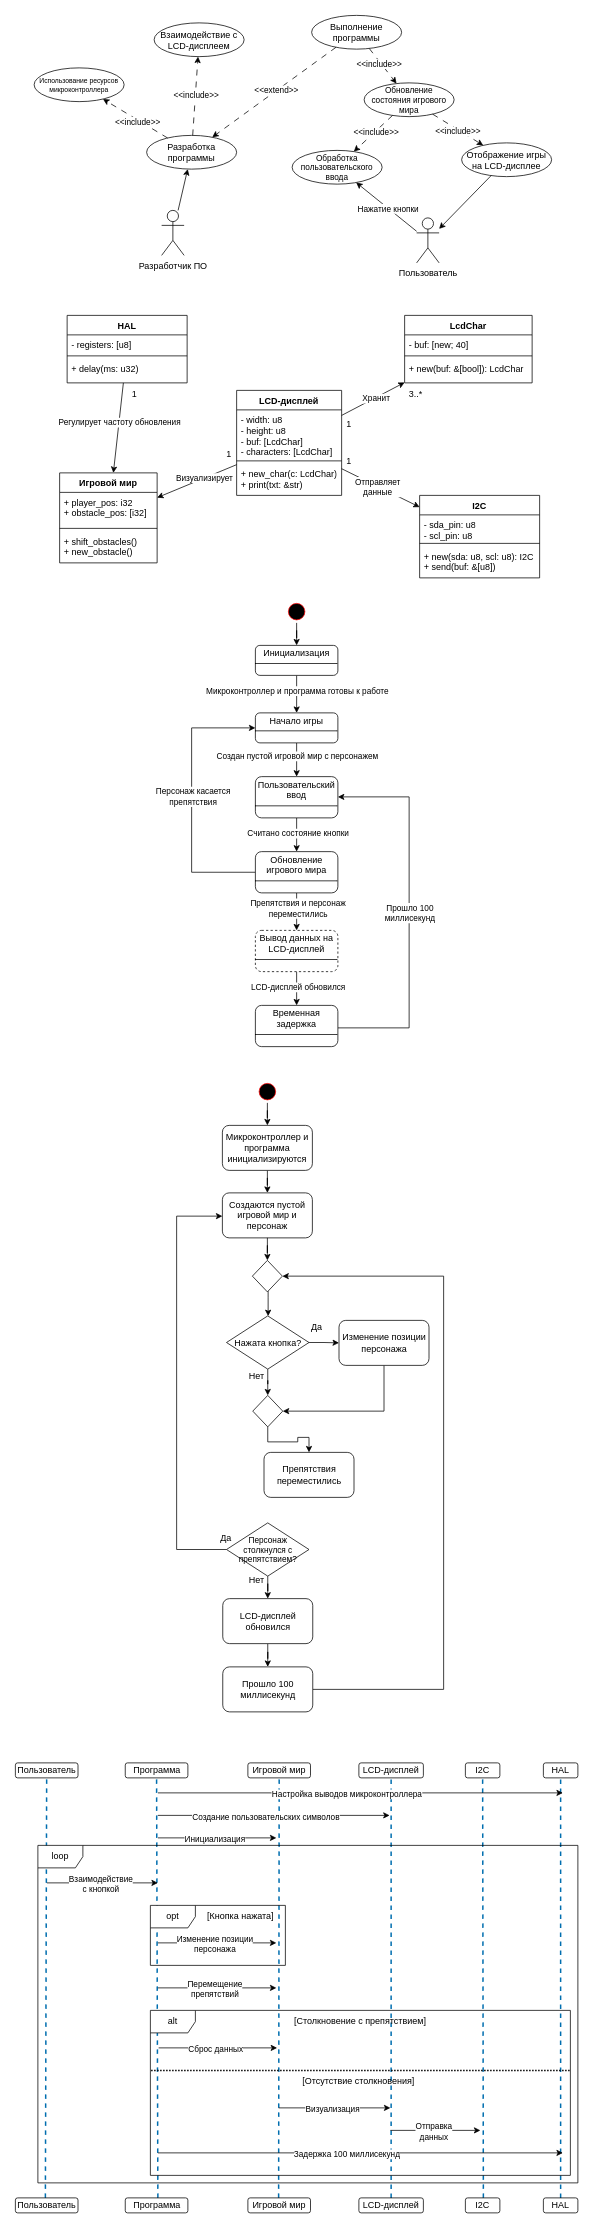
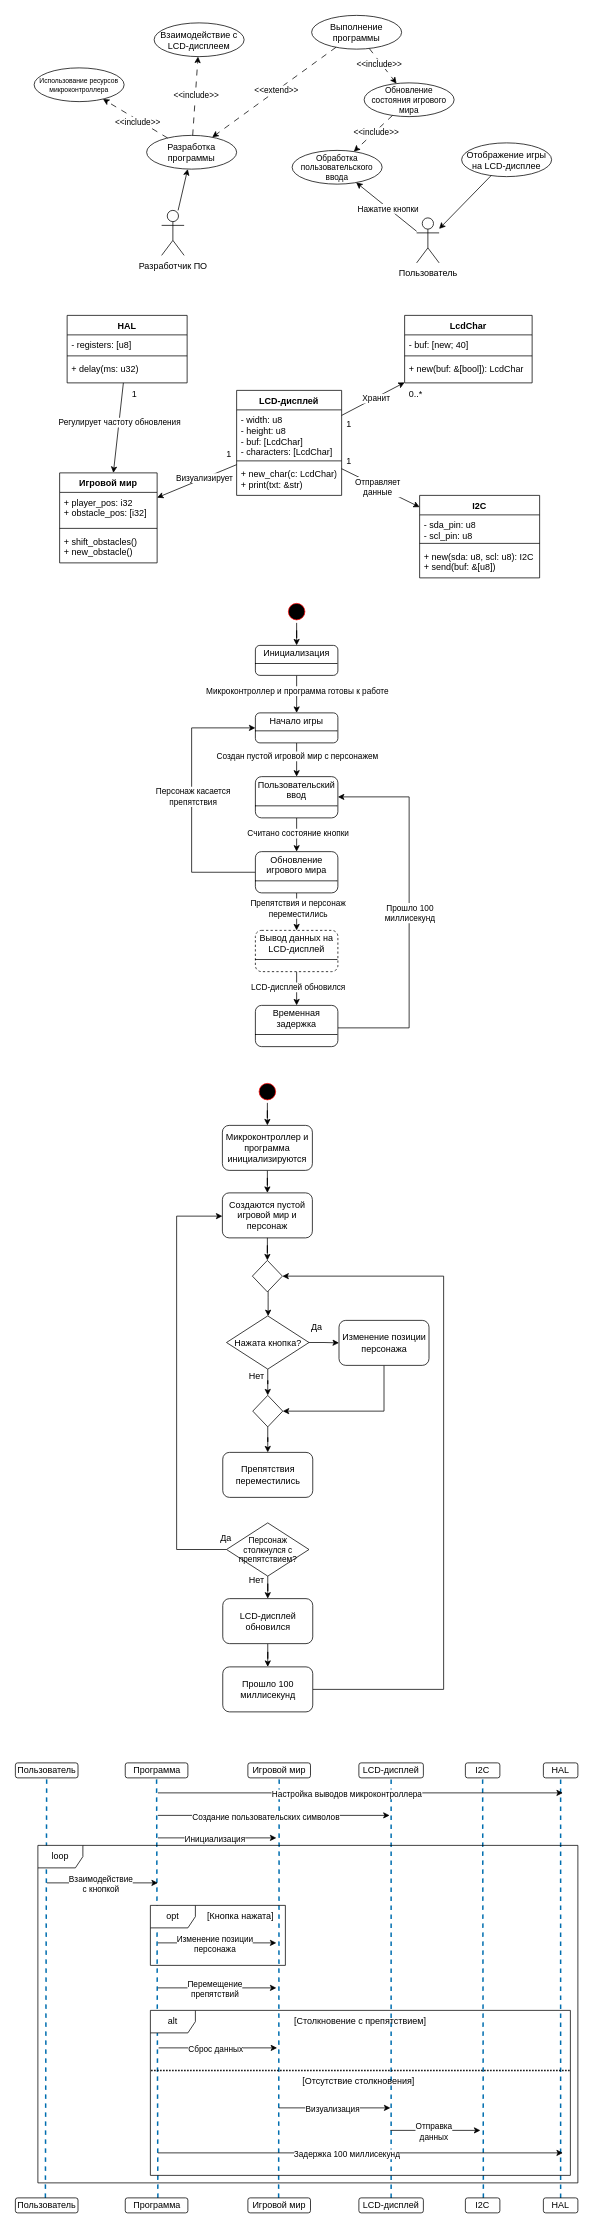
(456, 128) -> none
(416, 394) -> (416, 394)
(309, 1475) -> (268, 1475)
